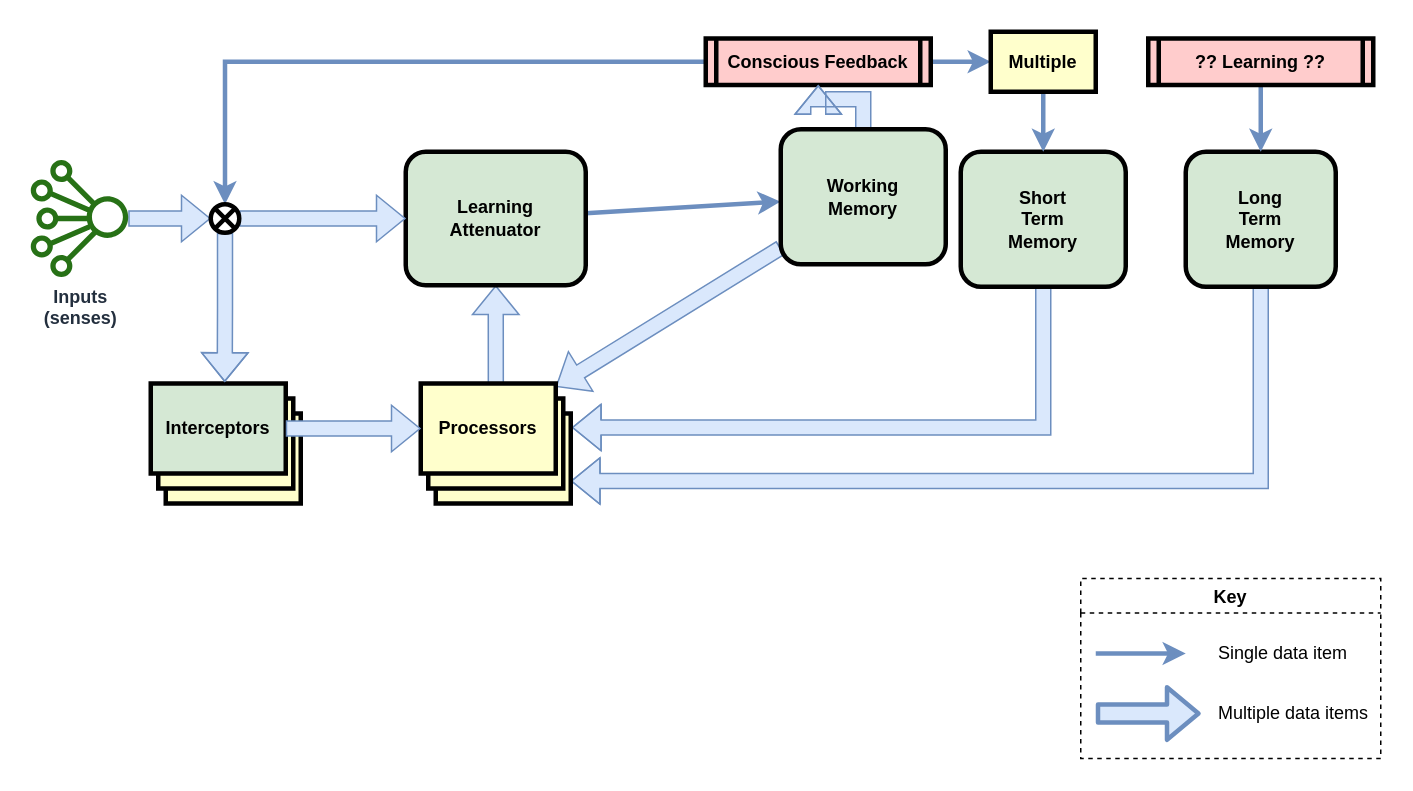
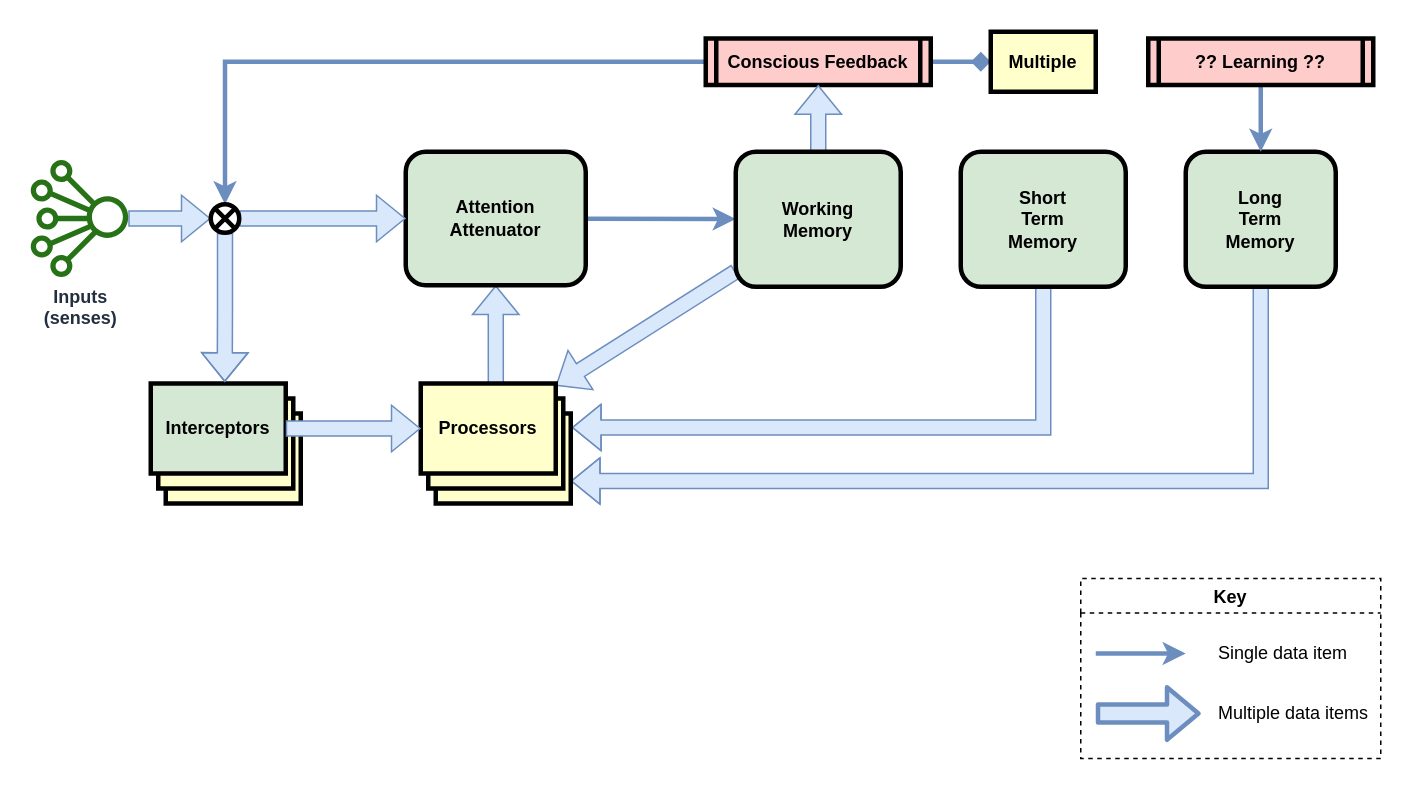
(973, 62) -> (972, 62)
(1043, 114) -> none
(863, 197) -> (818, 219)
(496, 218) -> (496, 218)
